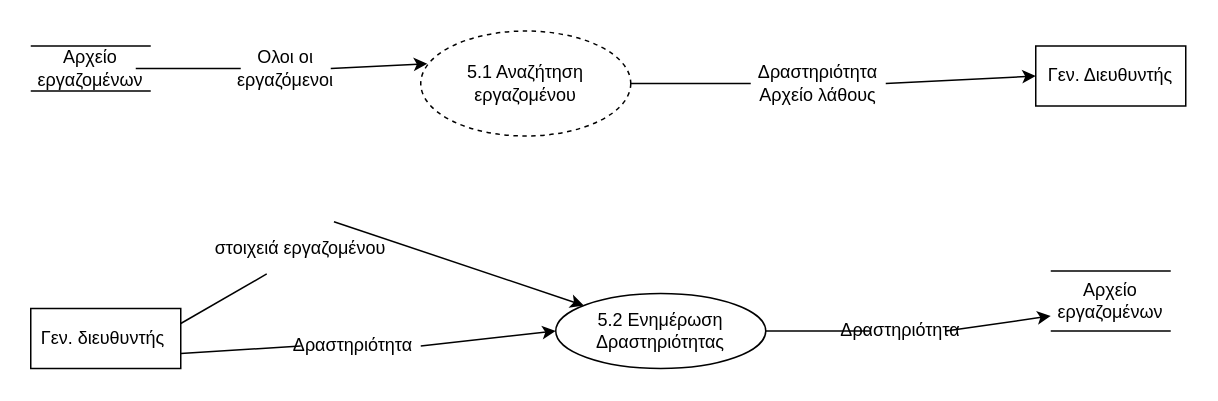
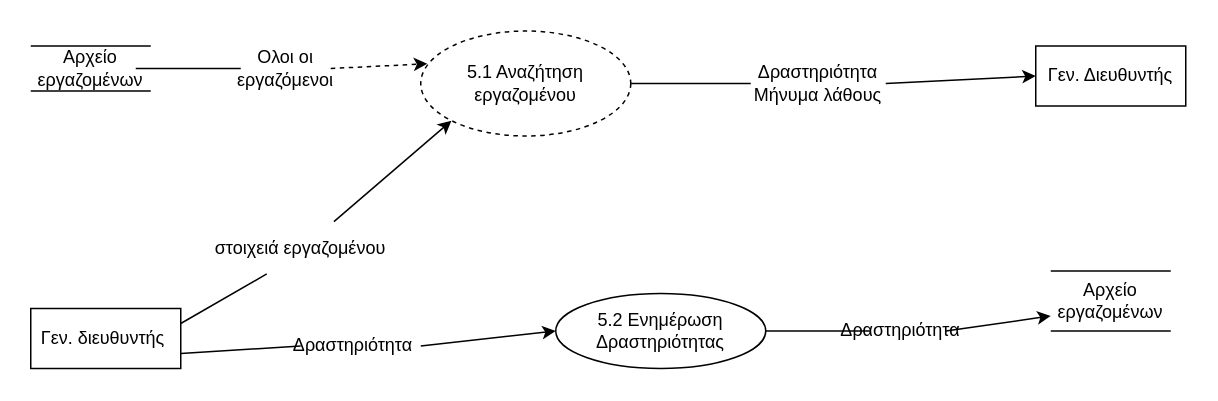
(375, 66) -> (375, 66)
(818, 83) -> (818, 83)
(454, 262) -> (389, 174)
